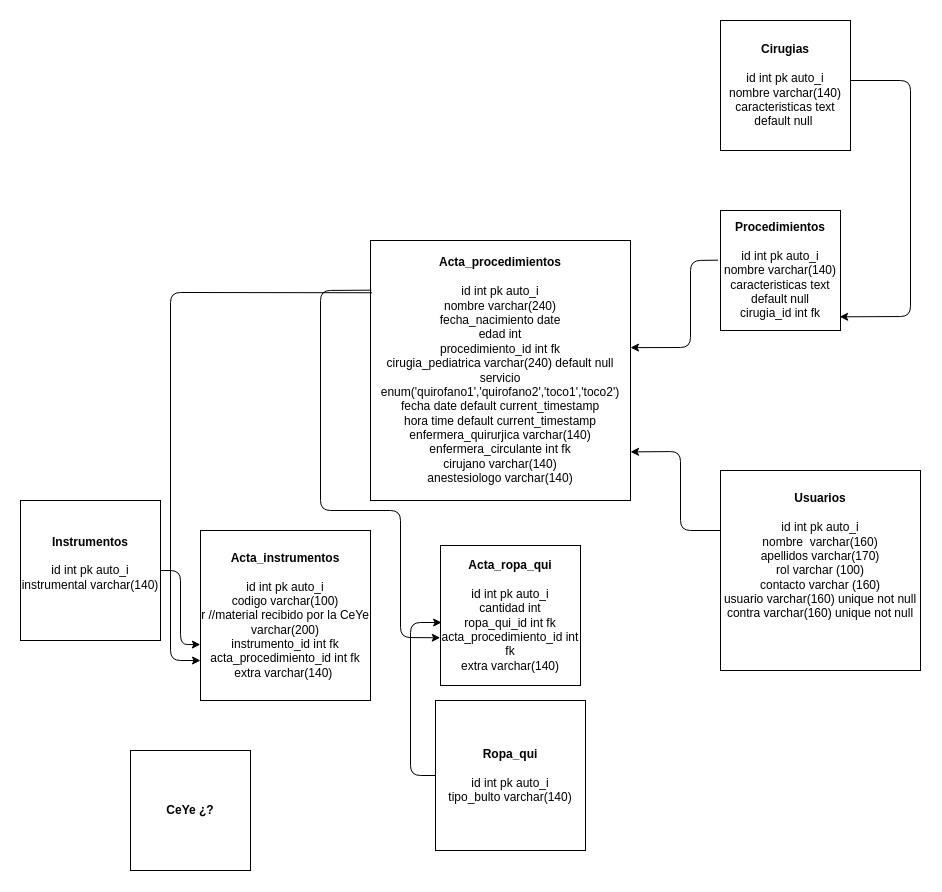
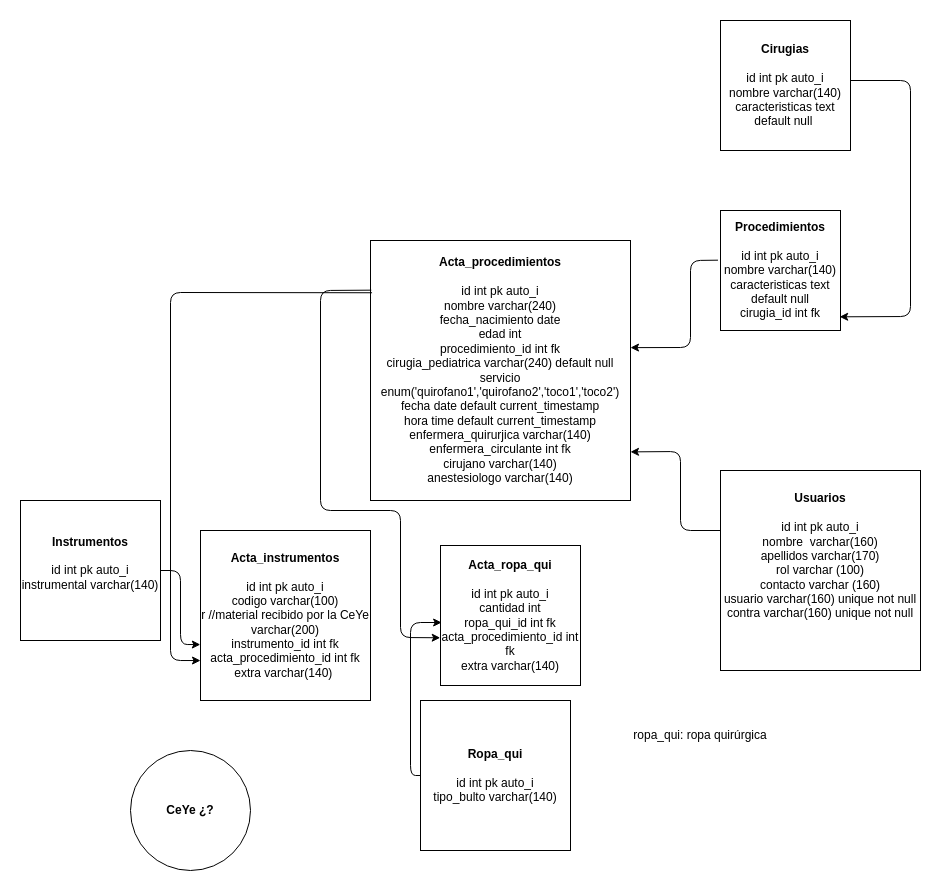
none -> (701, 736)
(511, 776) -> (496, 776)
(191, 811) -> (191, 811)
